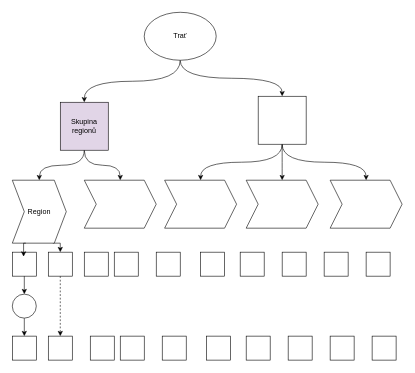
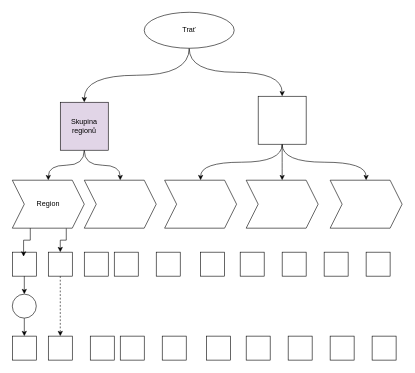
(180, 36) -> (189, 30)
(39, 212) -> (48, 204)
